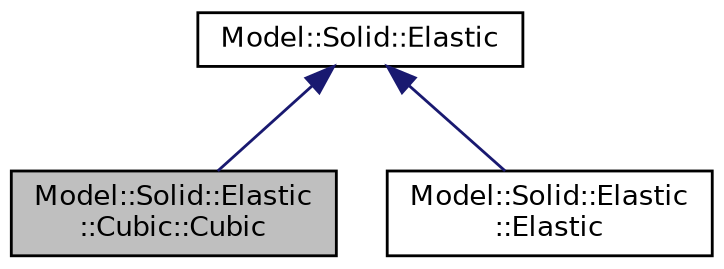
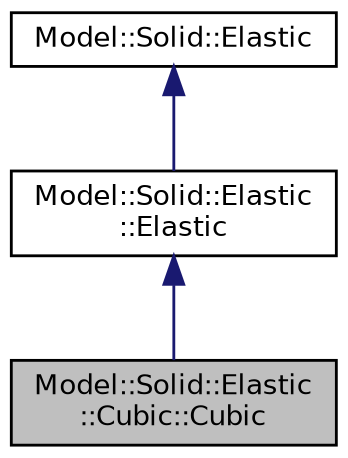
(265, 128) -> (174, 323)
